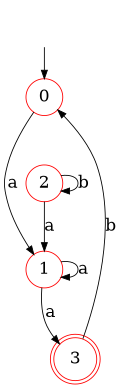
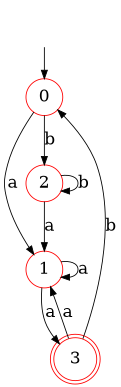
none -> (44, 136)
none -> (61, 317)
